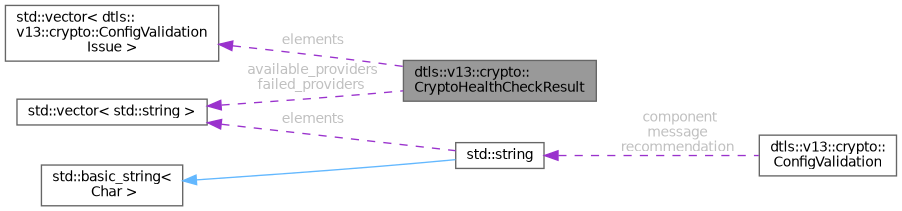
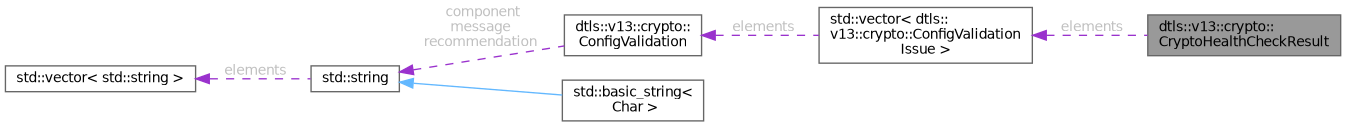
none -> (767, 35)
(312, 98) -> none
(326, 171) -> (488, 89)
